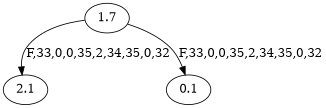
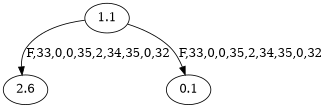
(107, 18) -> (107, 18)
(26, 90) -> (26, 90)
